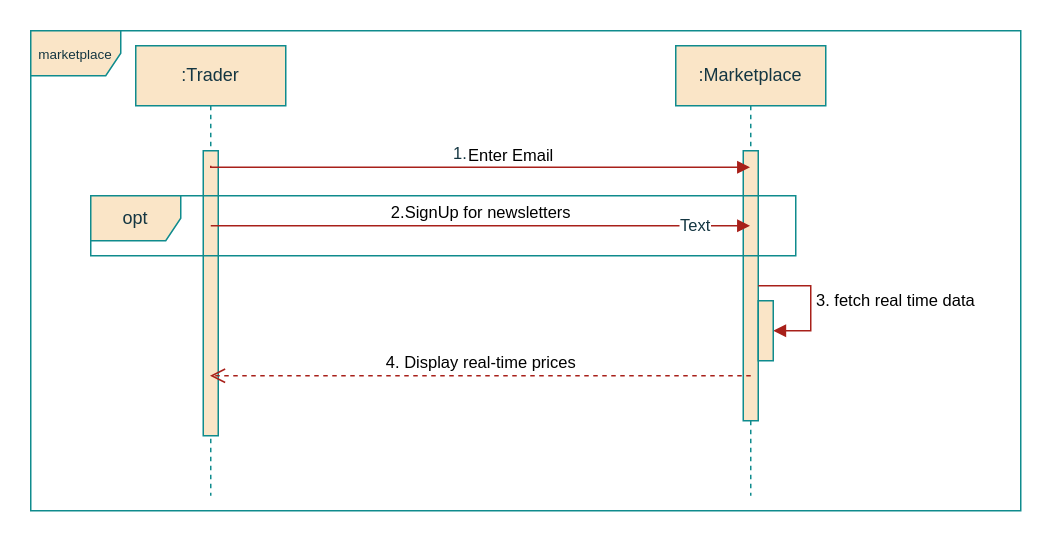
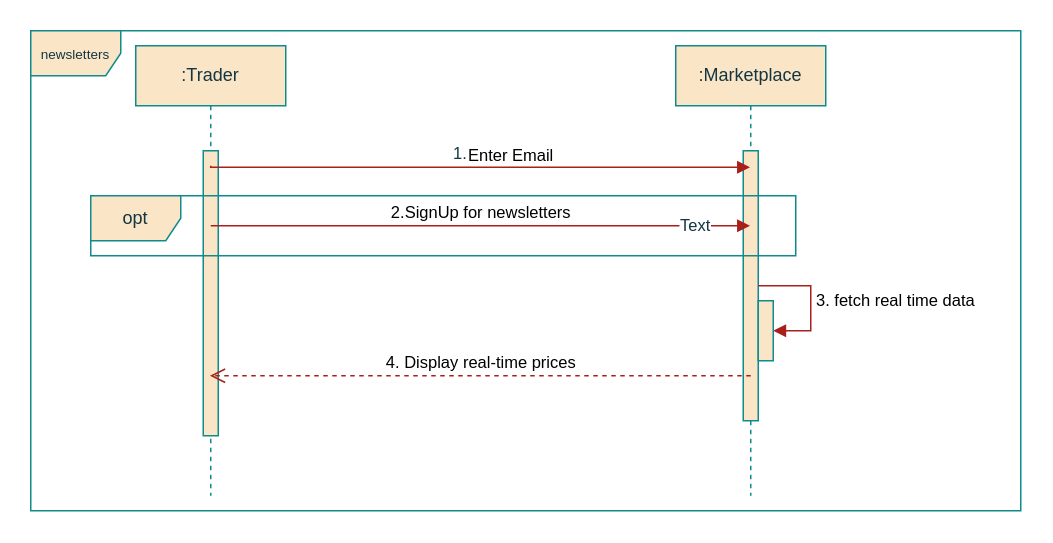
(76, 53) -> (76, 53)
